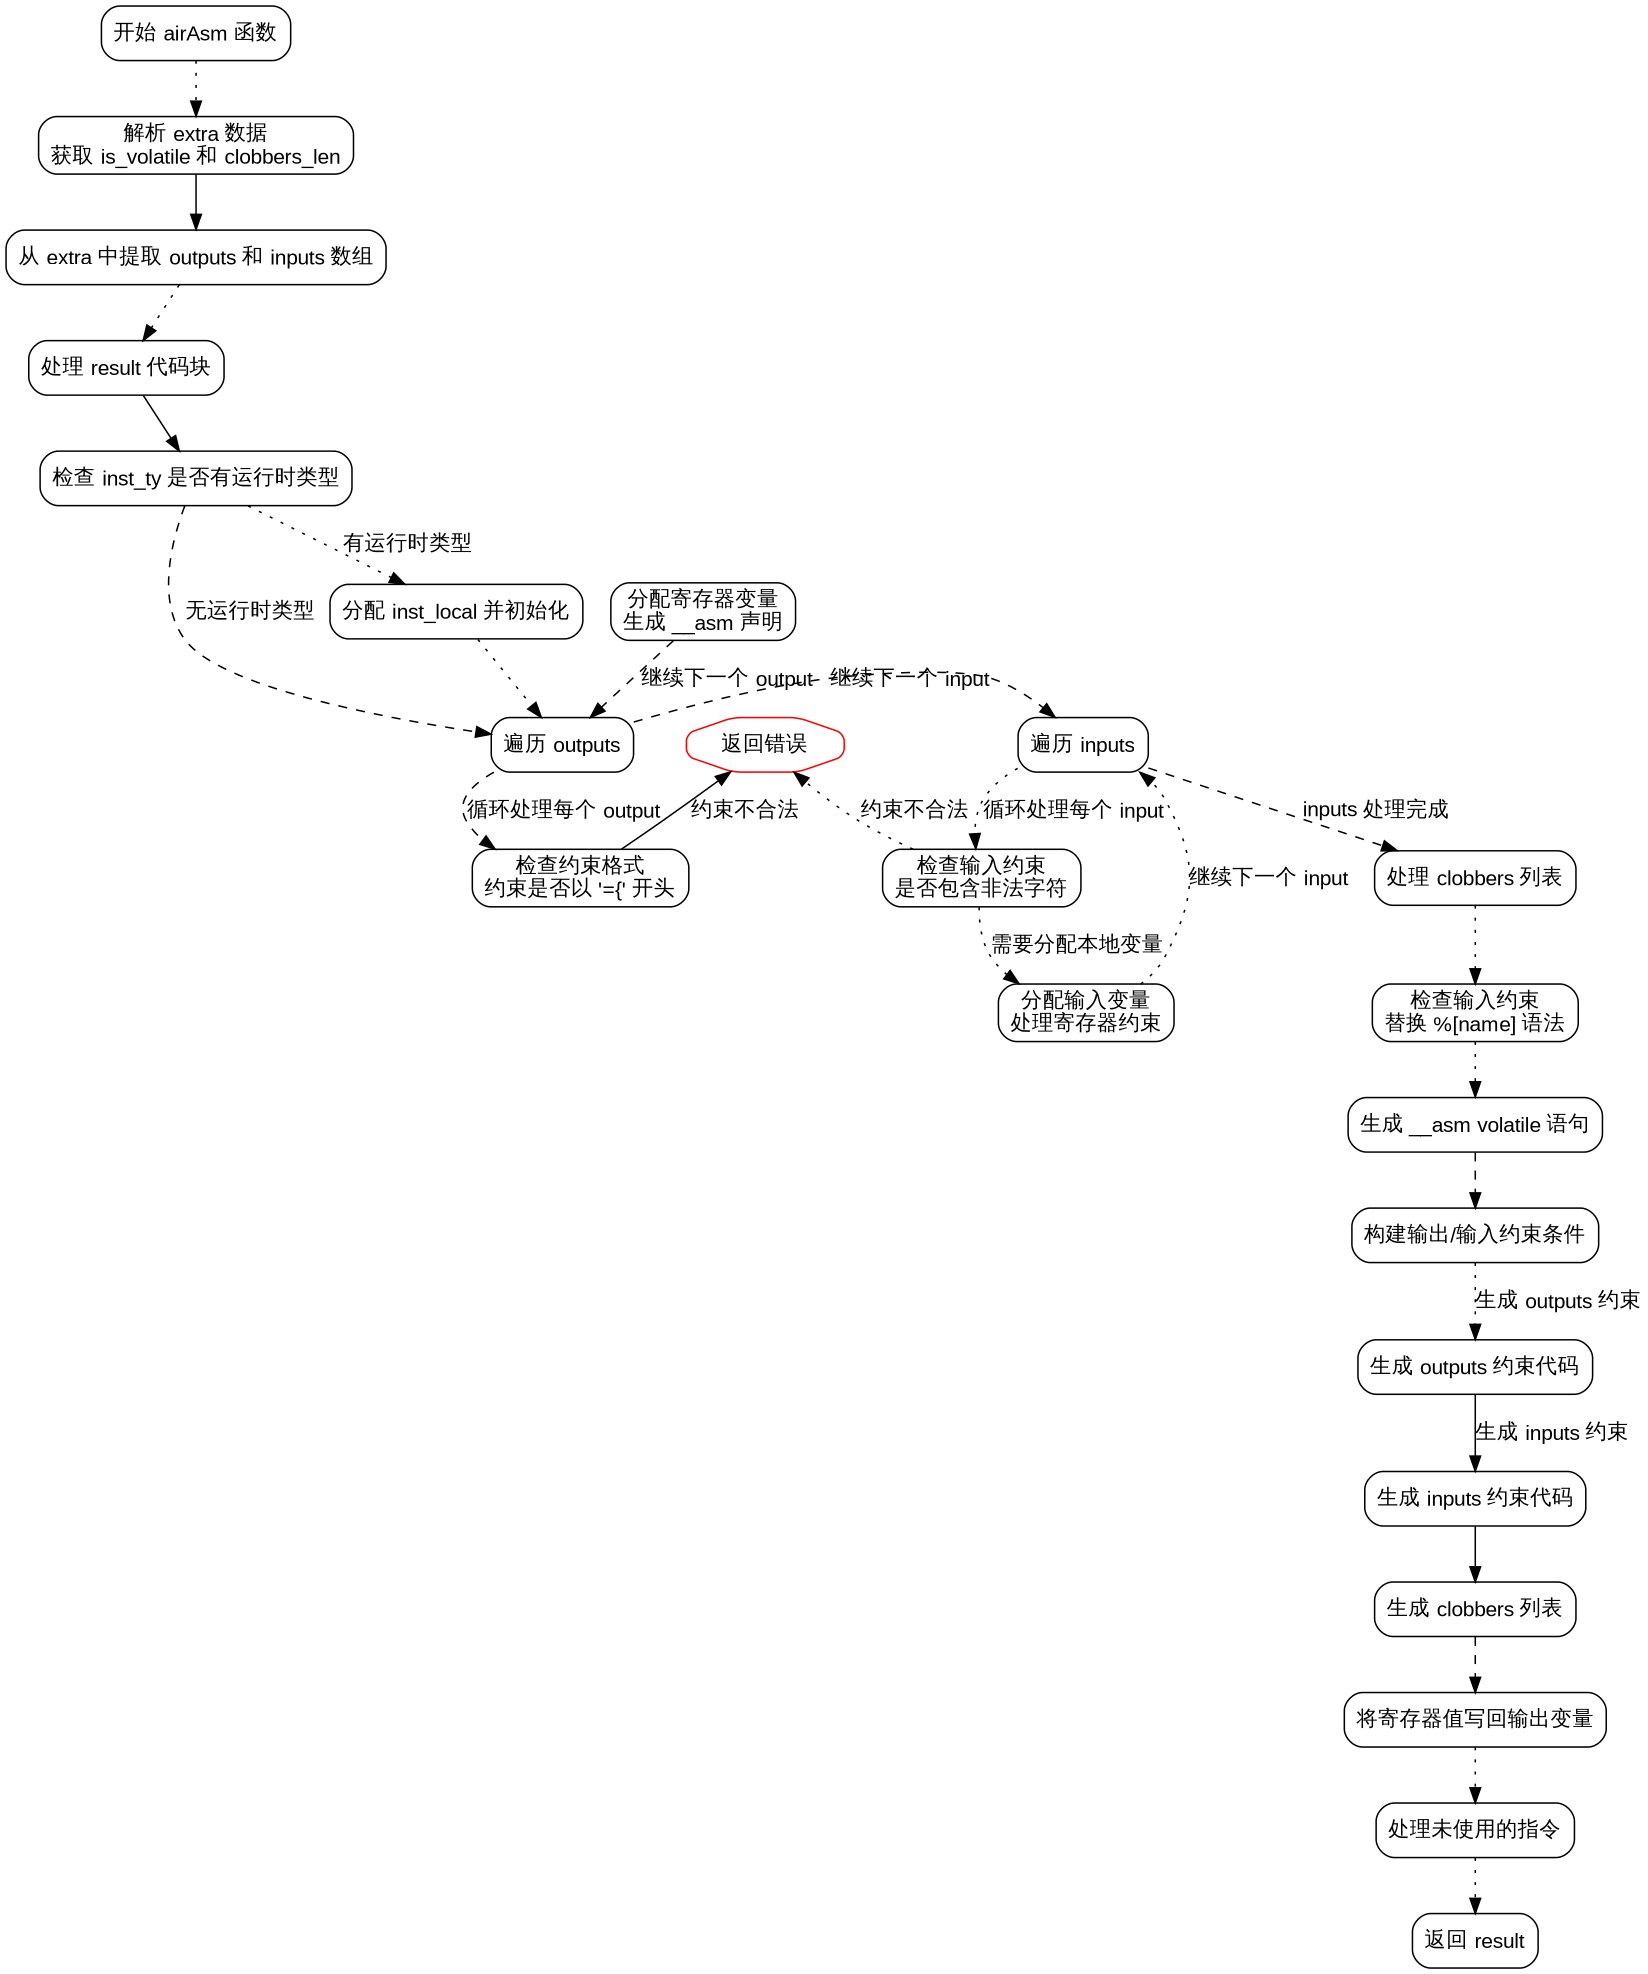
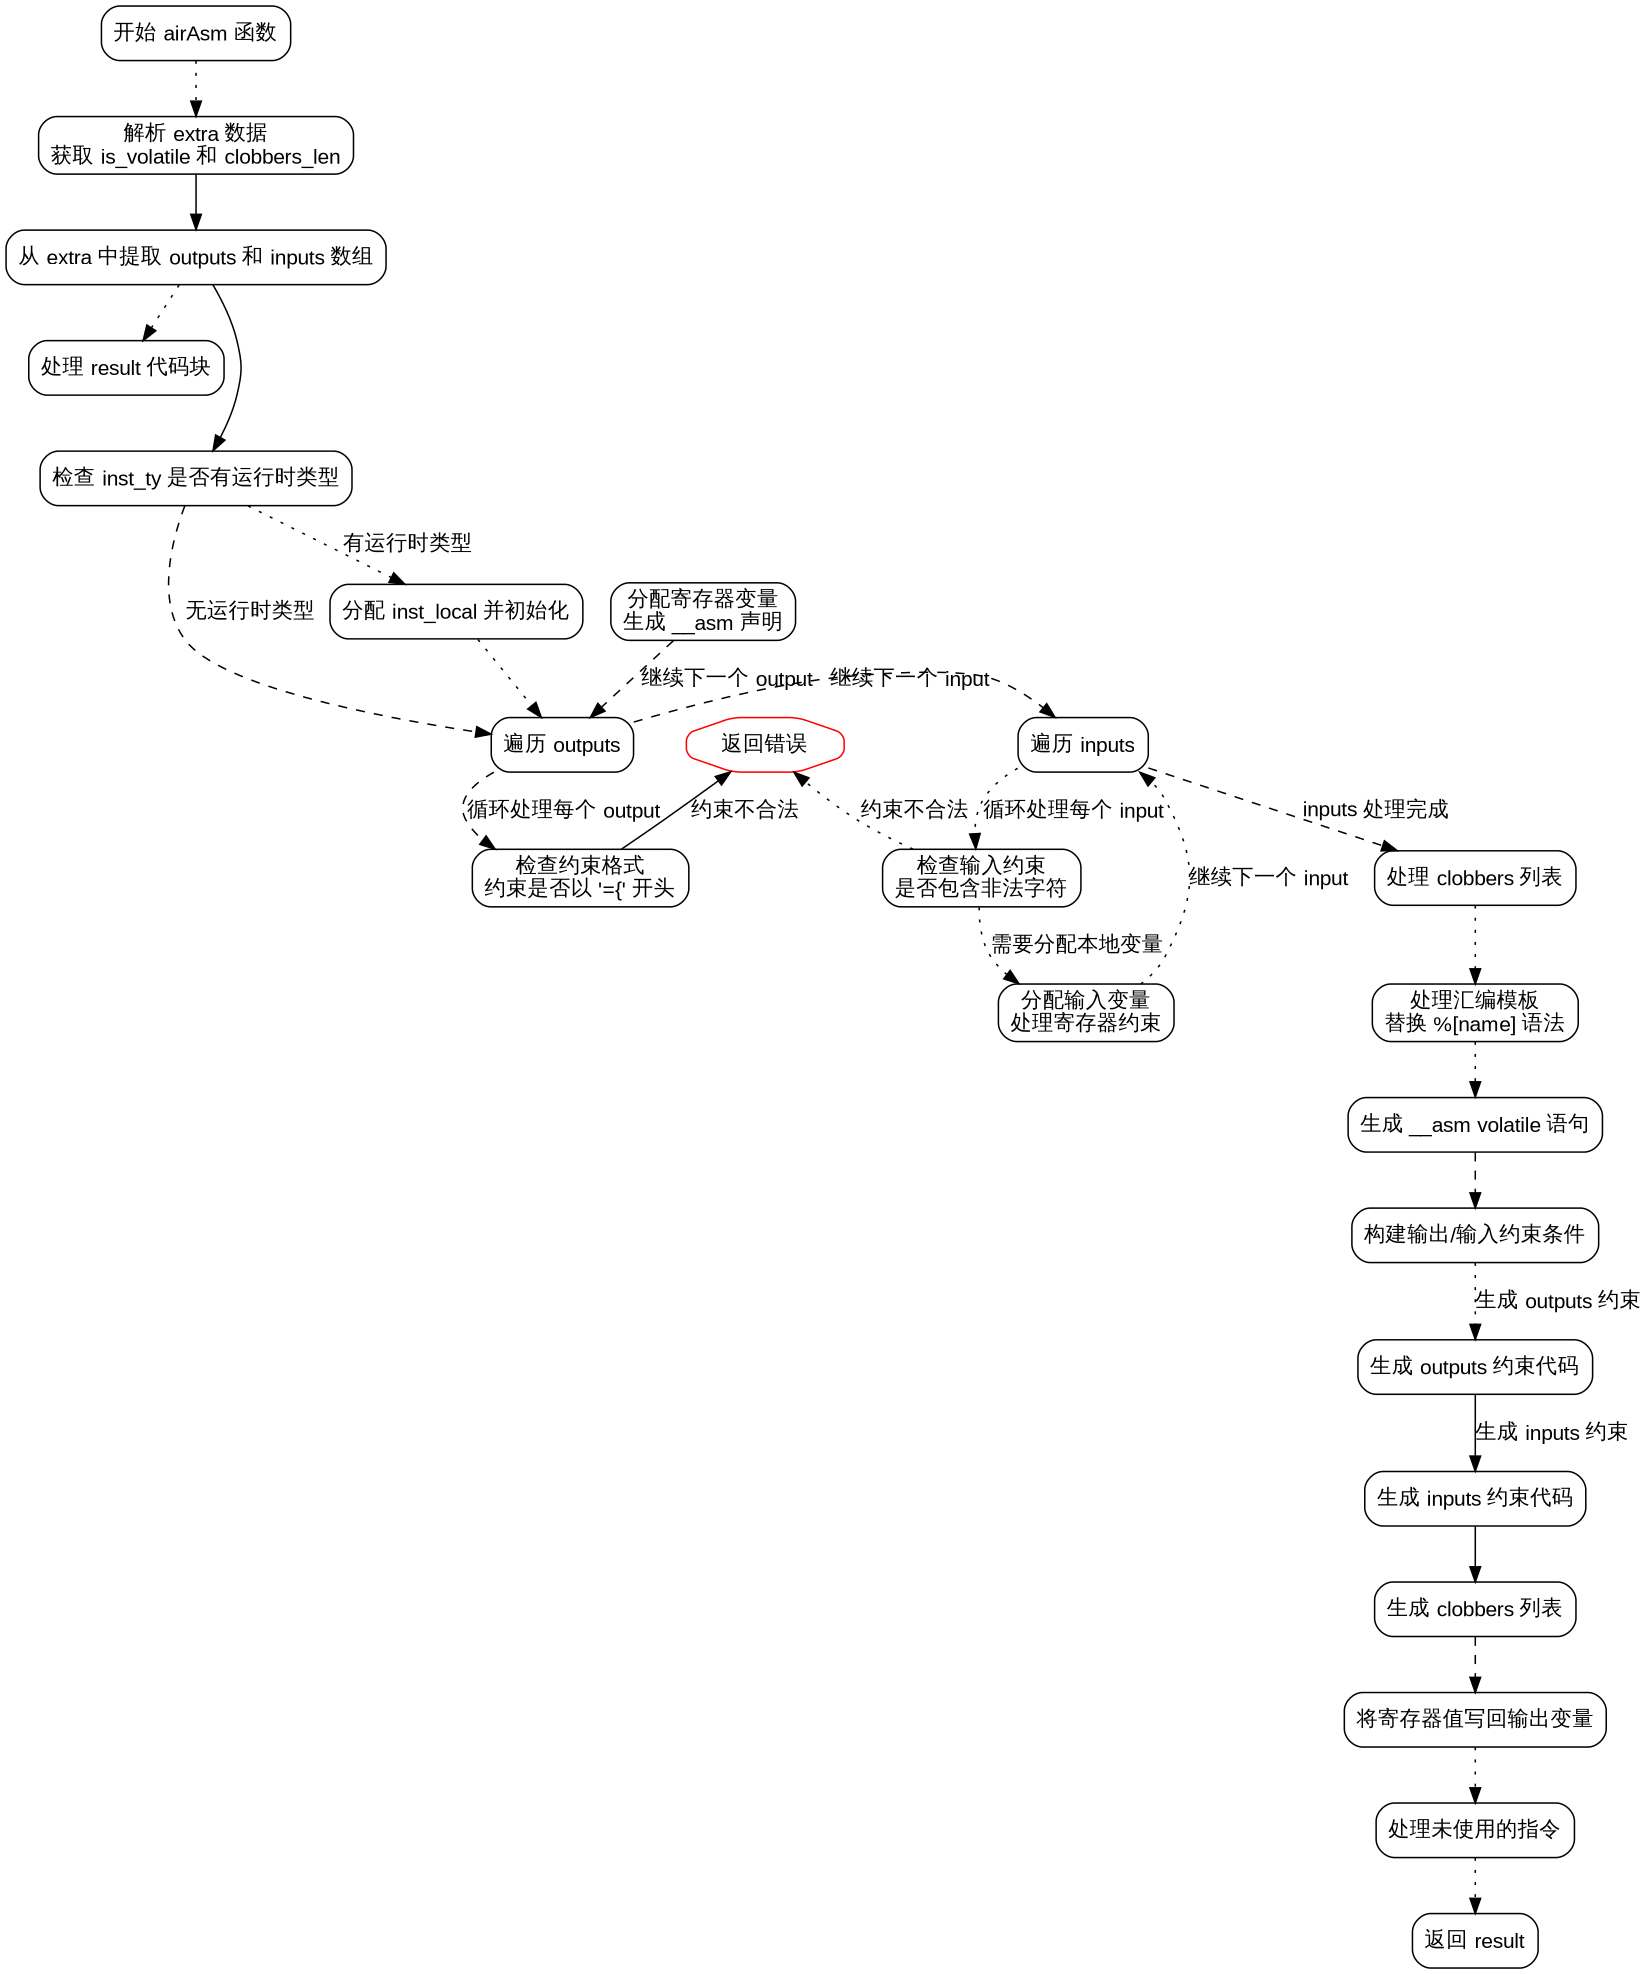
(157, 417) -> (241, 360)
(1475, 1013) -> (1475, 1013)
